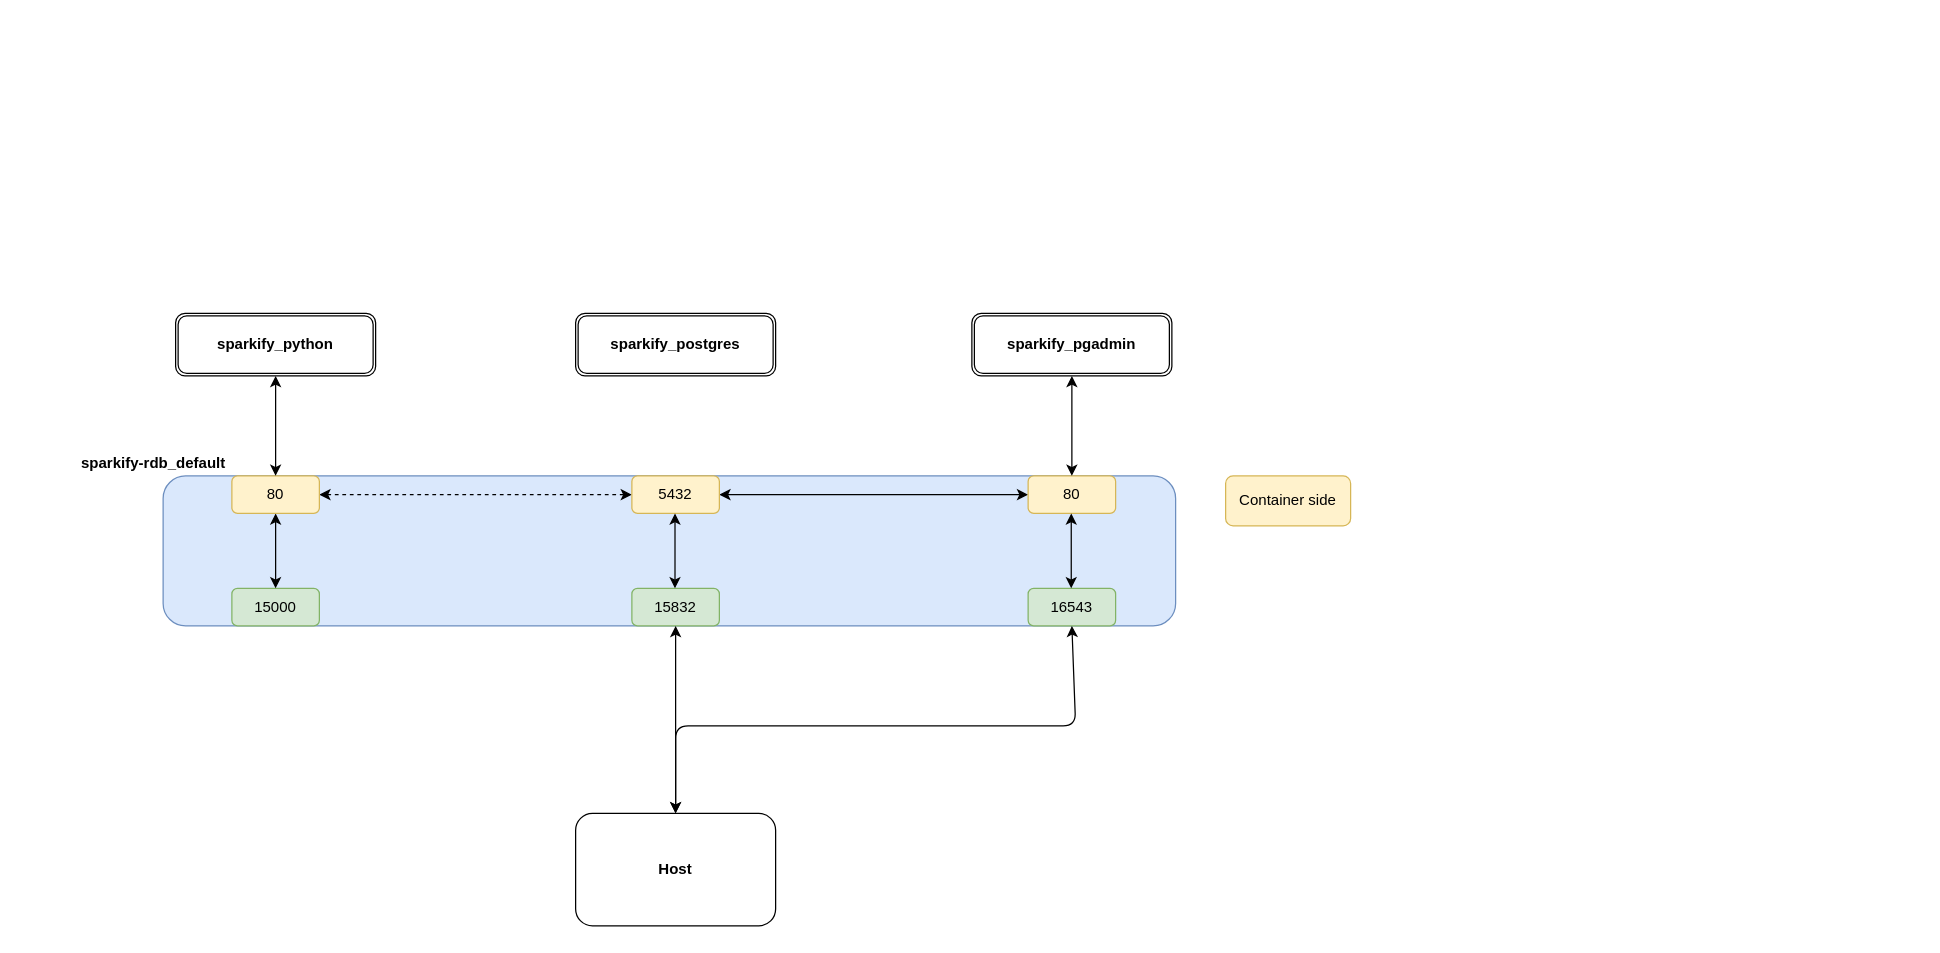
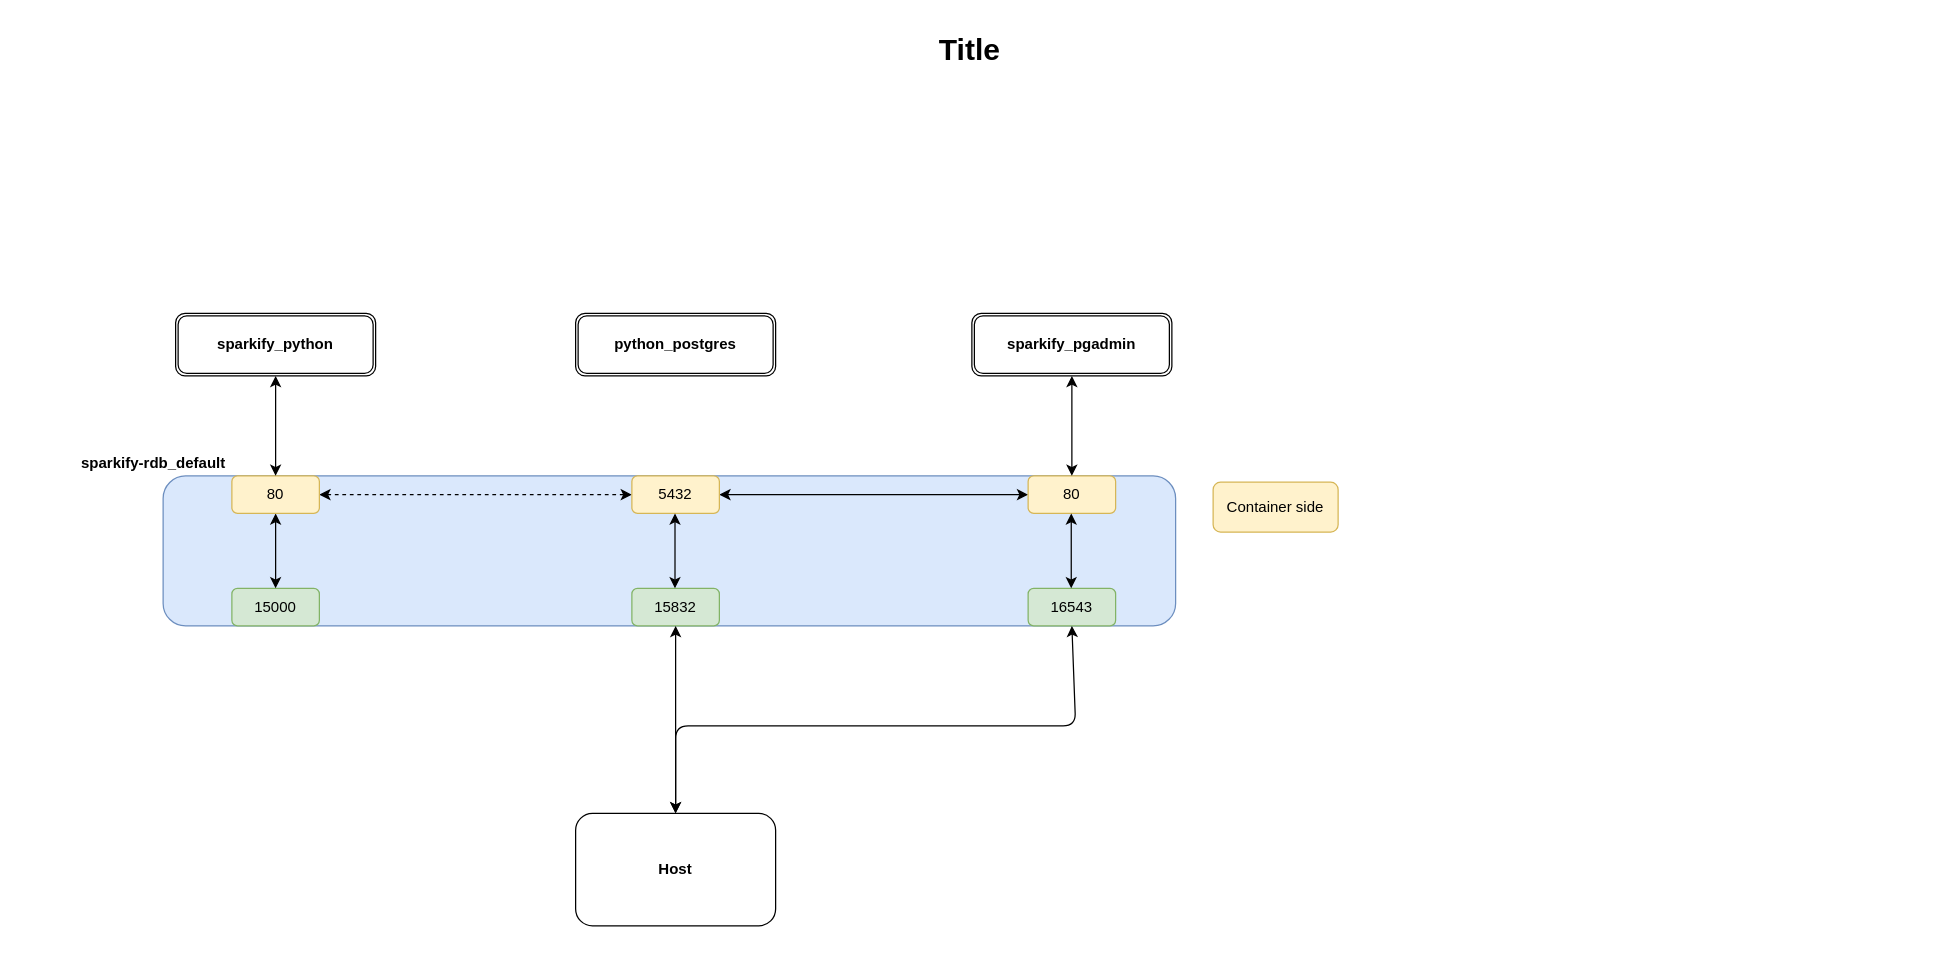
none -> (969, 51)
(676, 344) -> (676, 344)
(1288, 501) -> (1276, 507)
